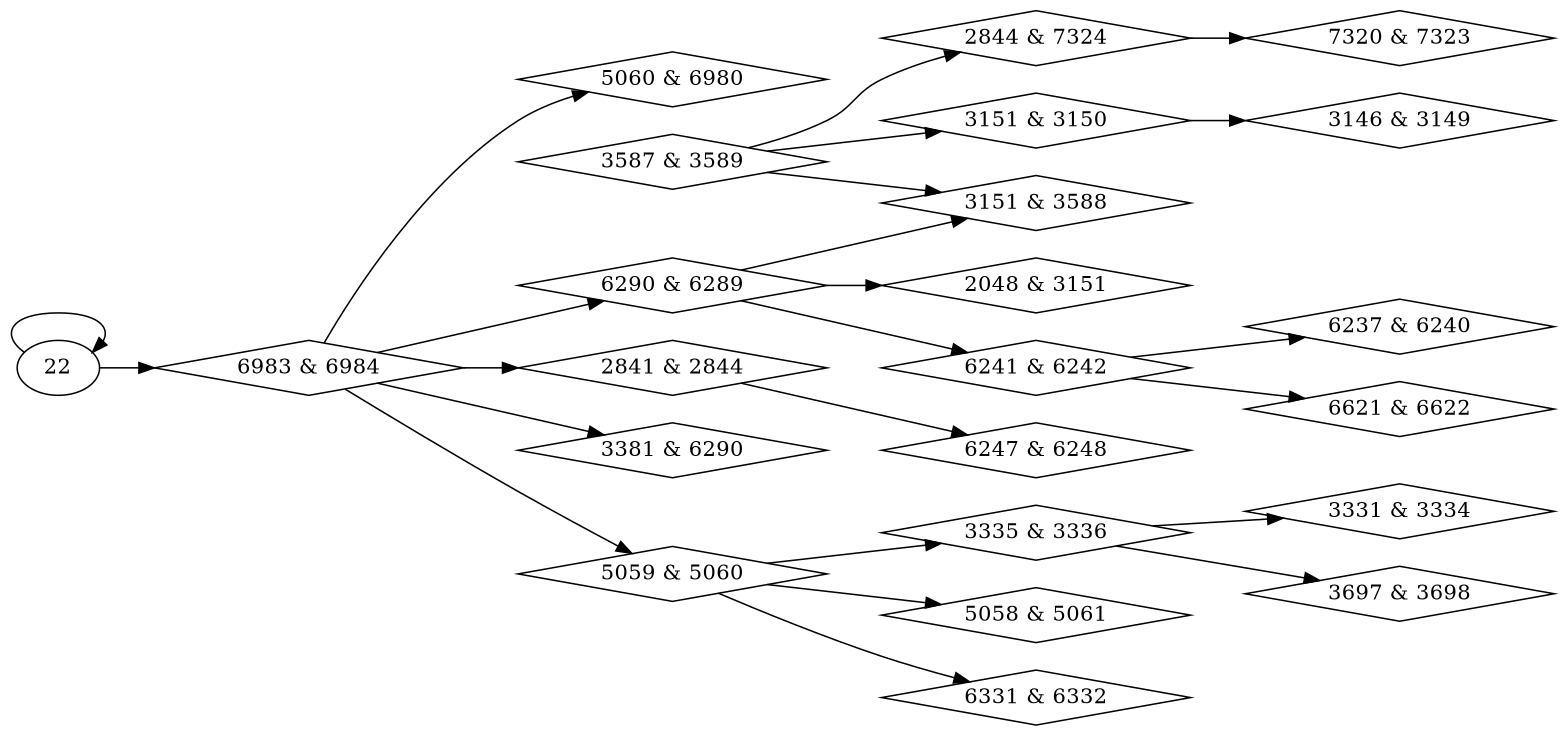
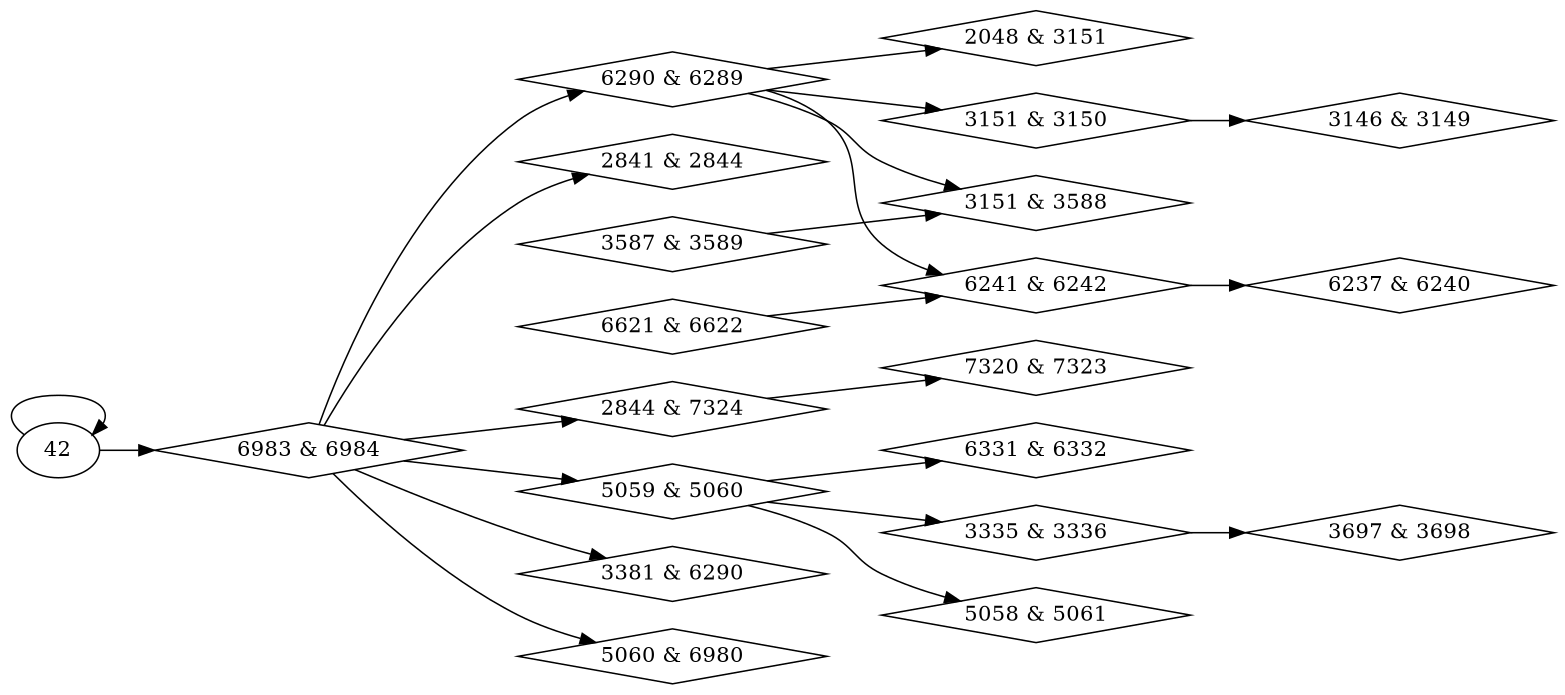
(849, 106) -> (483, 431)
(846, 142) -> (846, 99)
(58, 368) -> (58, 450)
(1210, 388) -> (846, 307)
(1036, 450) -> none
(1400, 511) -> none
